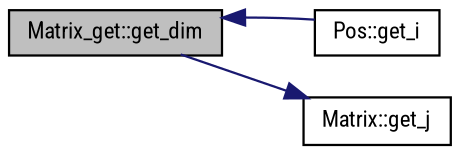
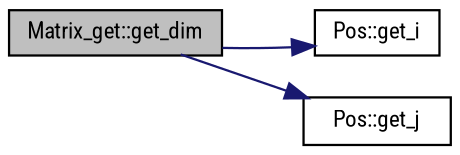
(280, 18) -> (257, 48)
(377, 121) -> (377, 121)
